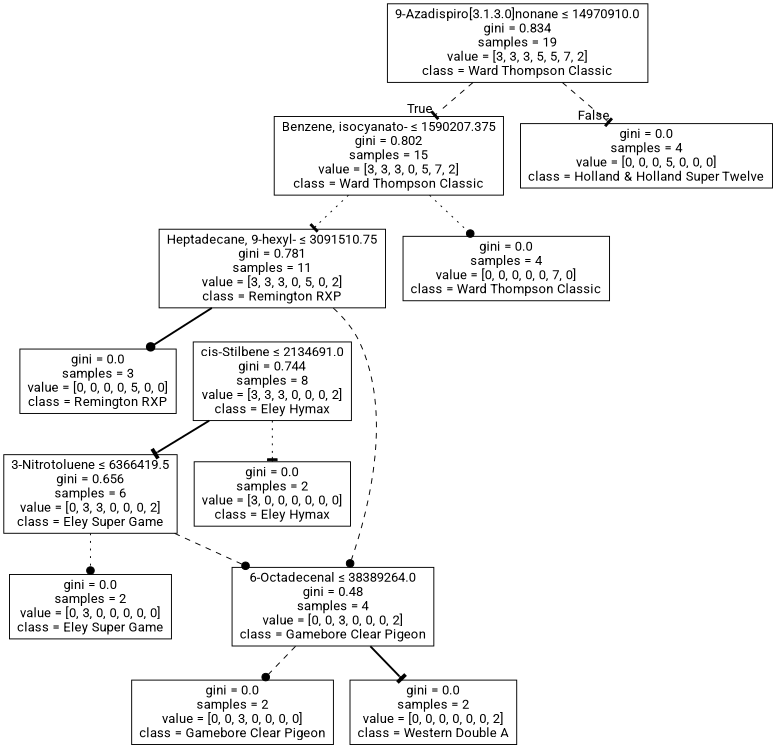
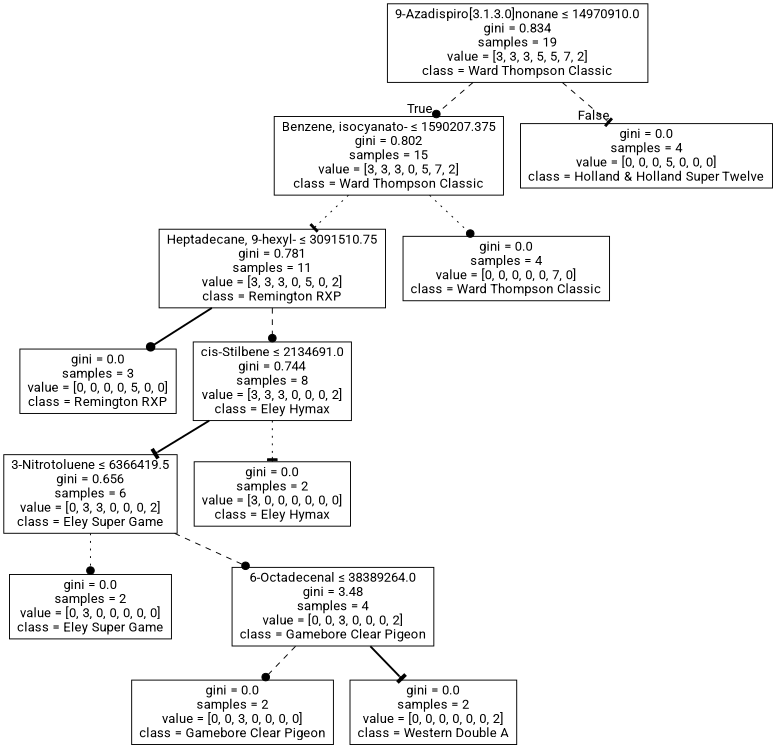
(456, 97) -> (456, 97)
(376, 430) -> (272, 321)
(333, 592) -> (333, 592)
